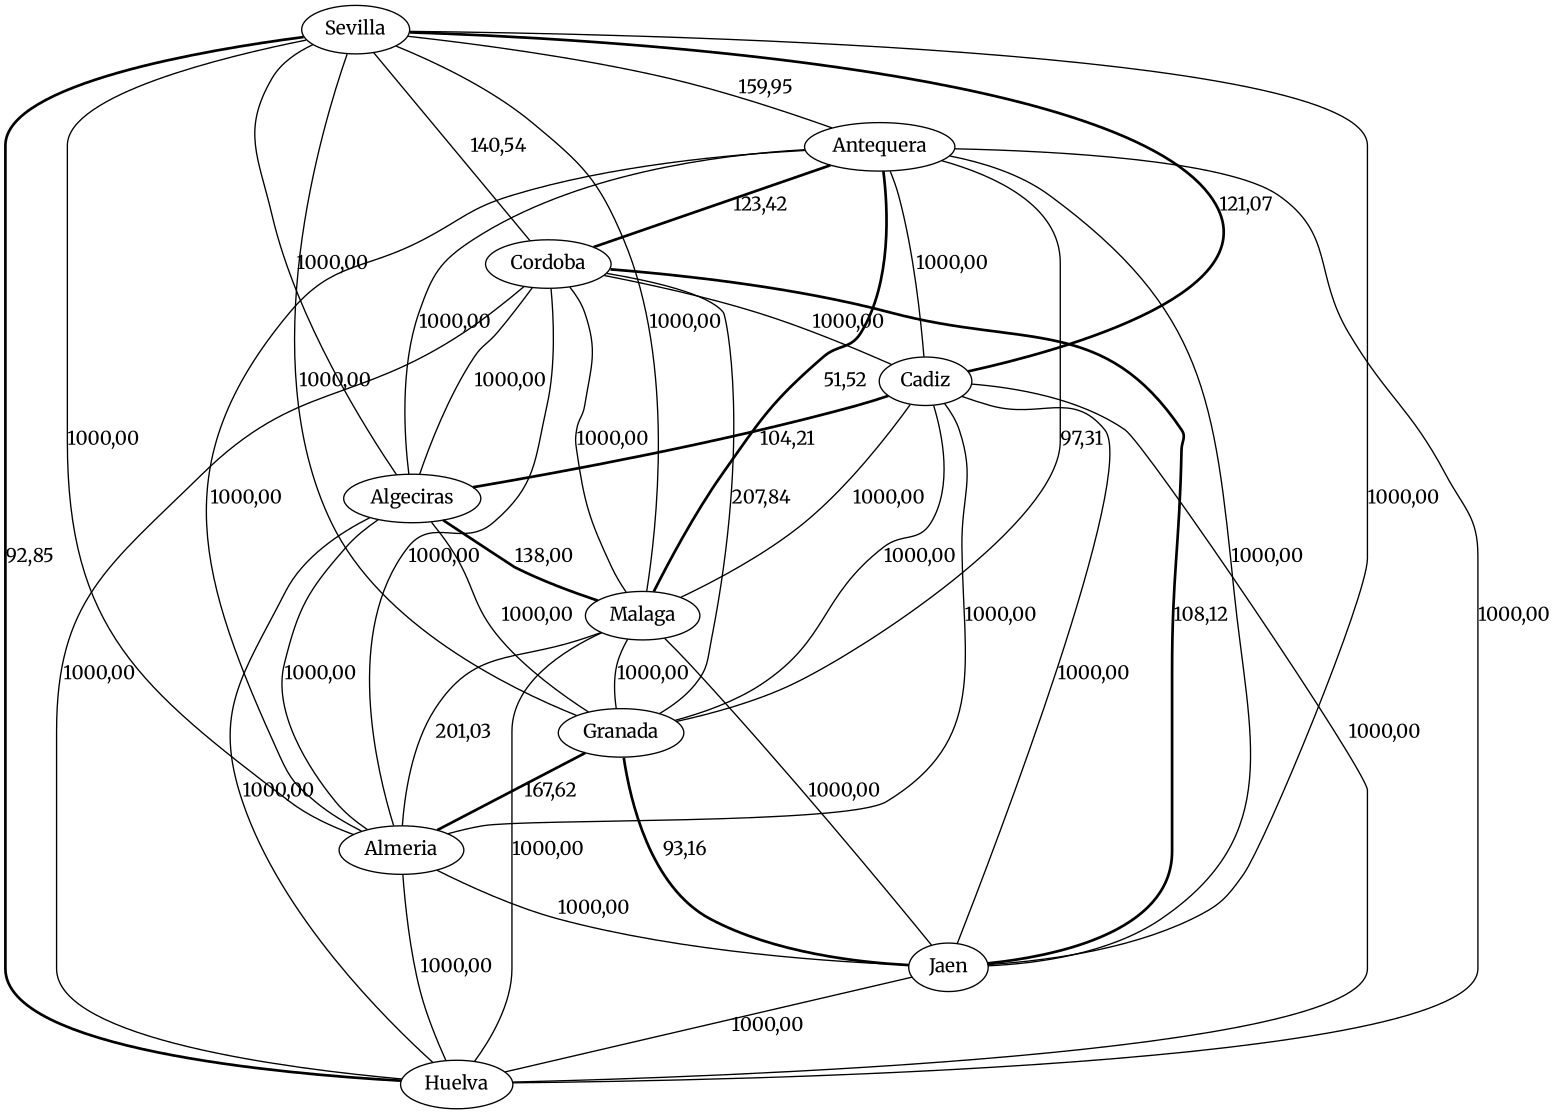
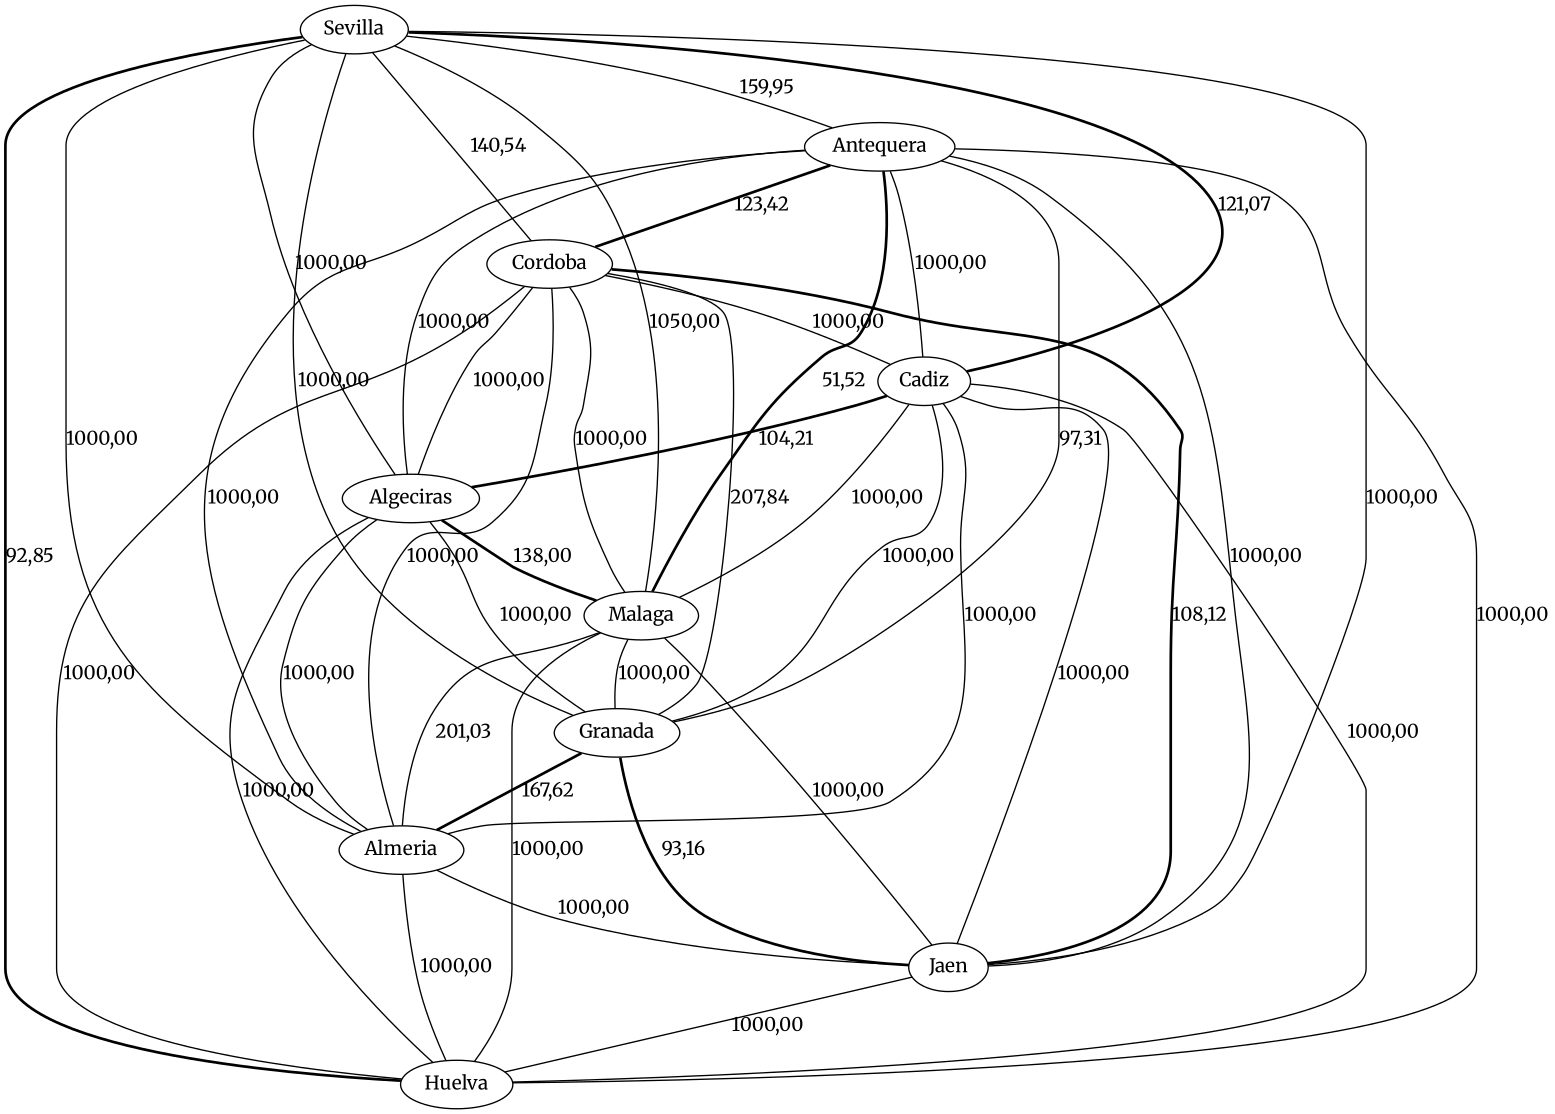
(686, 323) -> (685, 323)
